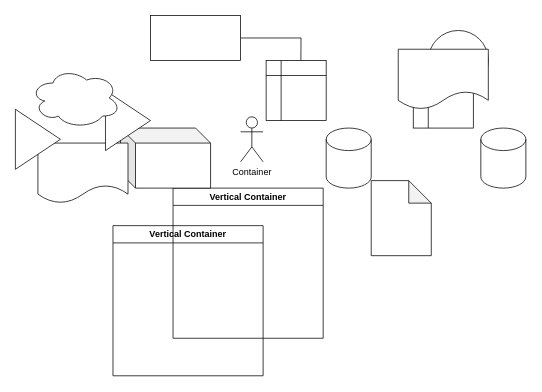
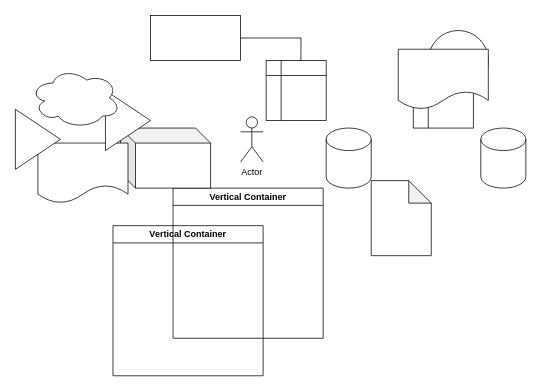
(252, 172) -> (252, 172)
